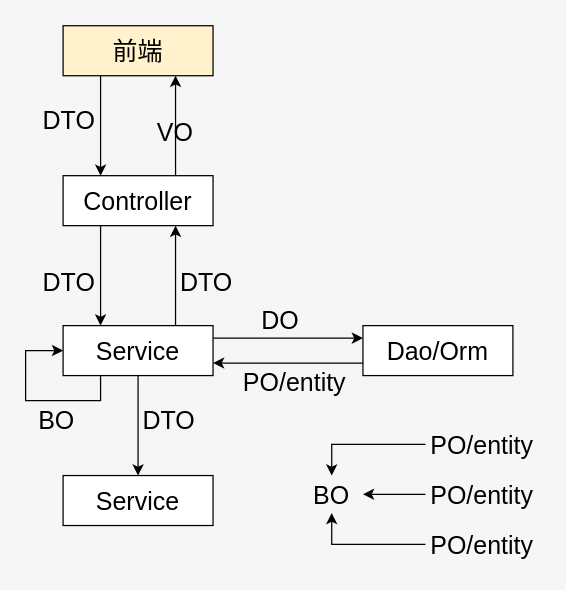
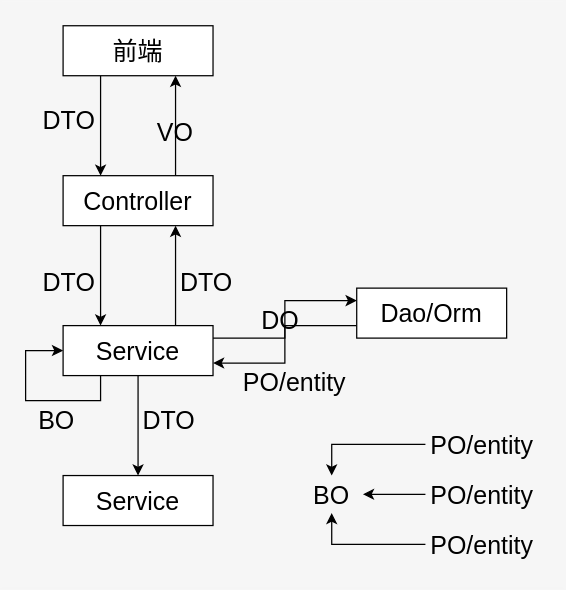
(138, 51) -> (138, 51)
(438, 351) -> (432, 313)
